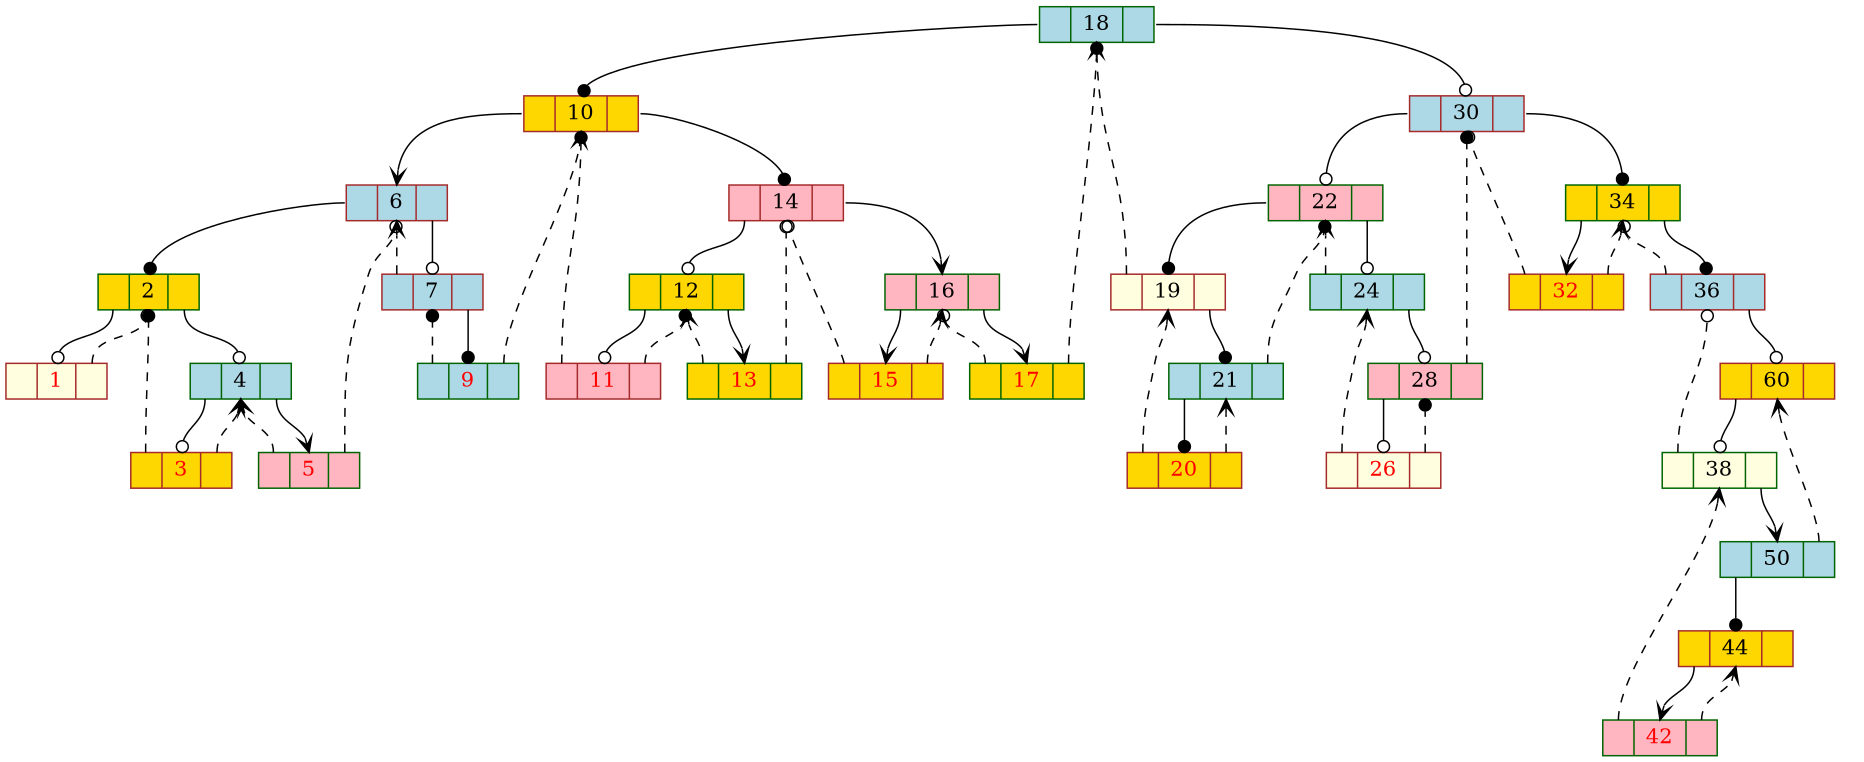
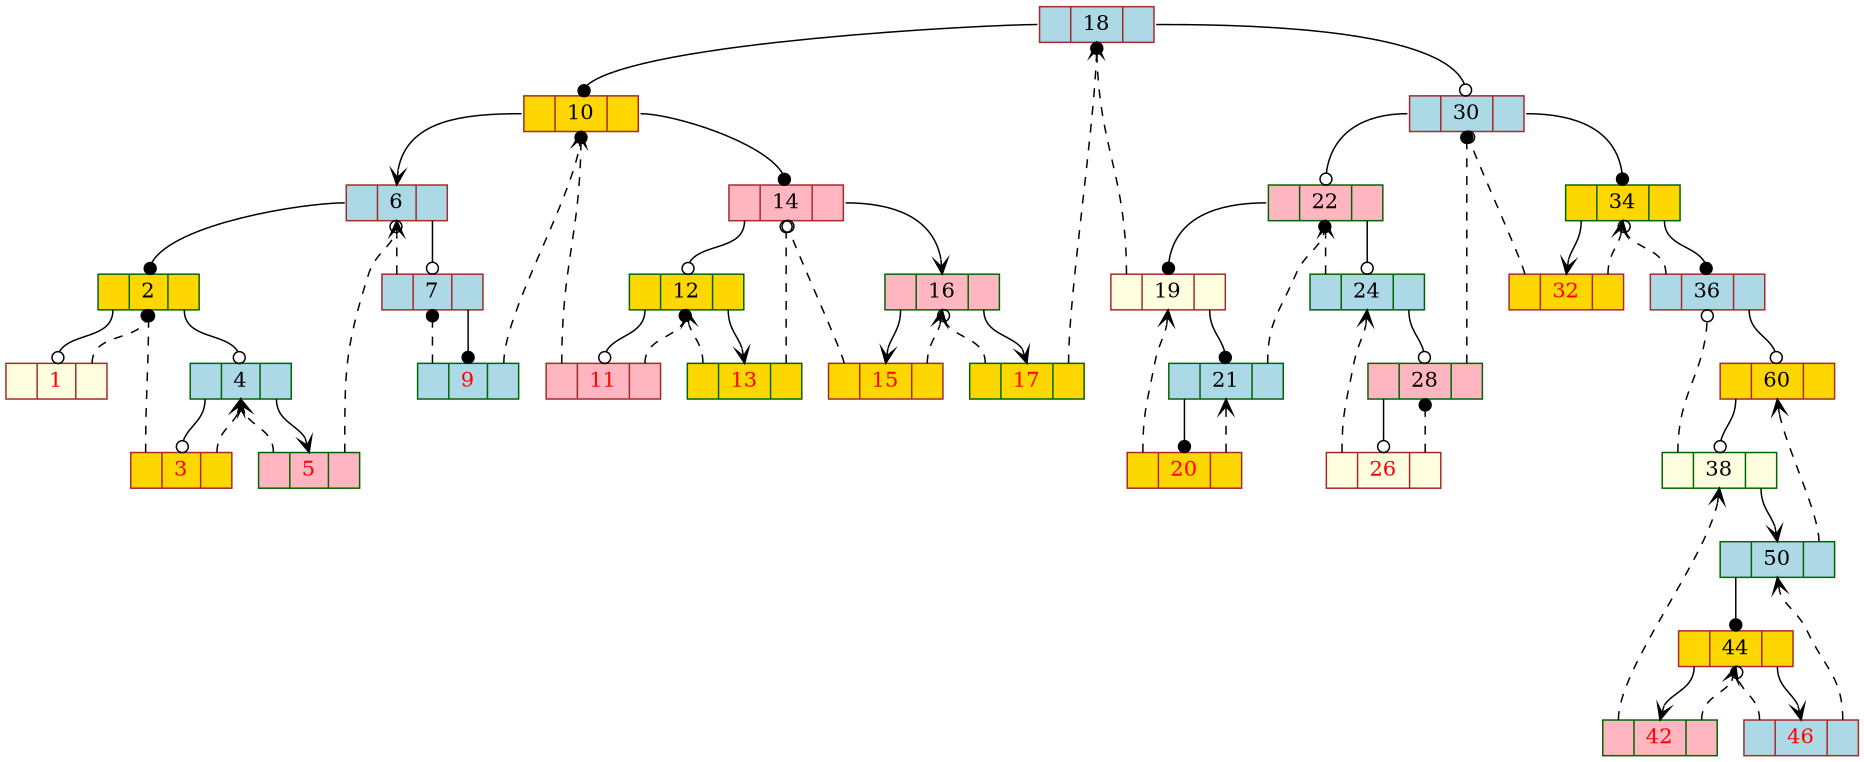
(1097, 25) -> (1097, 25)
none -> (1801, 738)
